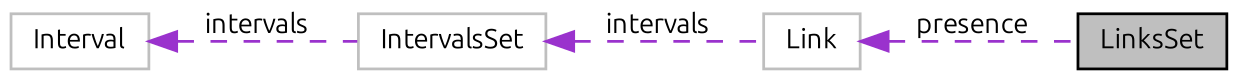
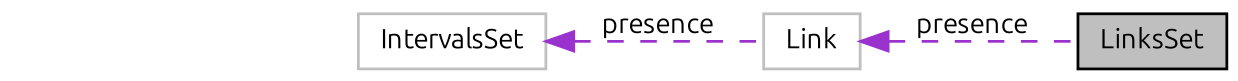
(655, 26) -> (655, 26)
(80, 41) -> none
